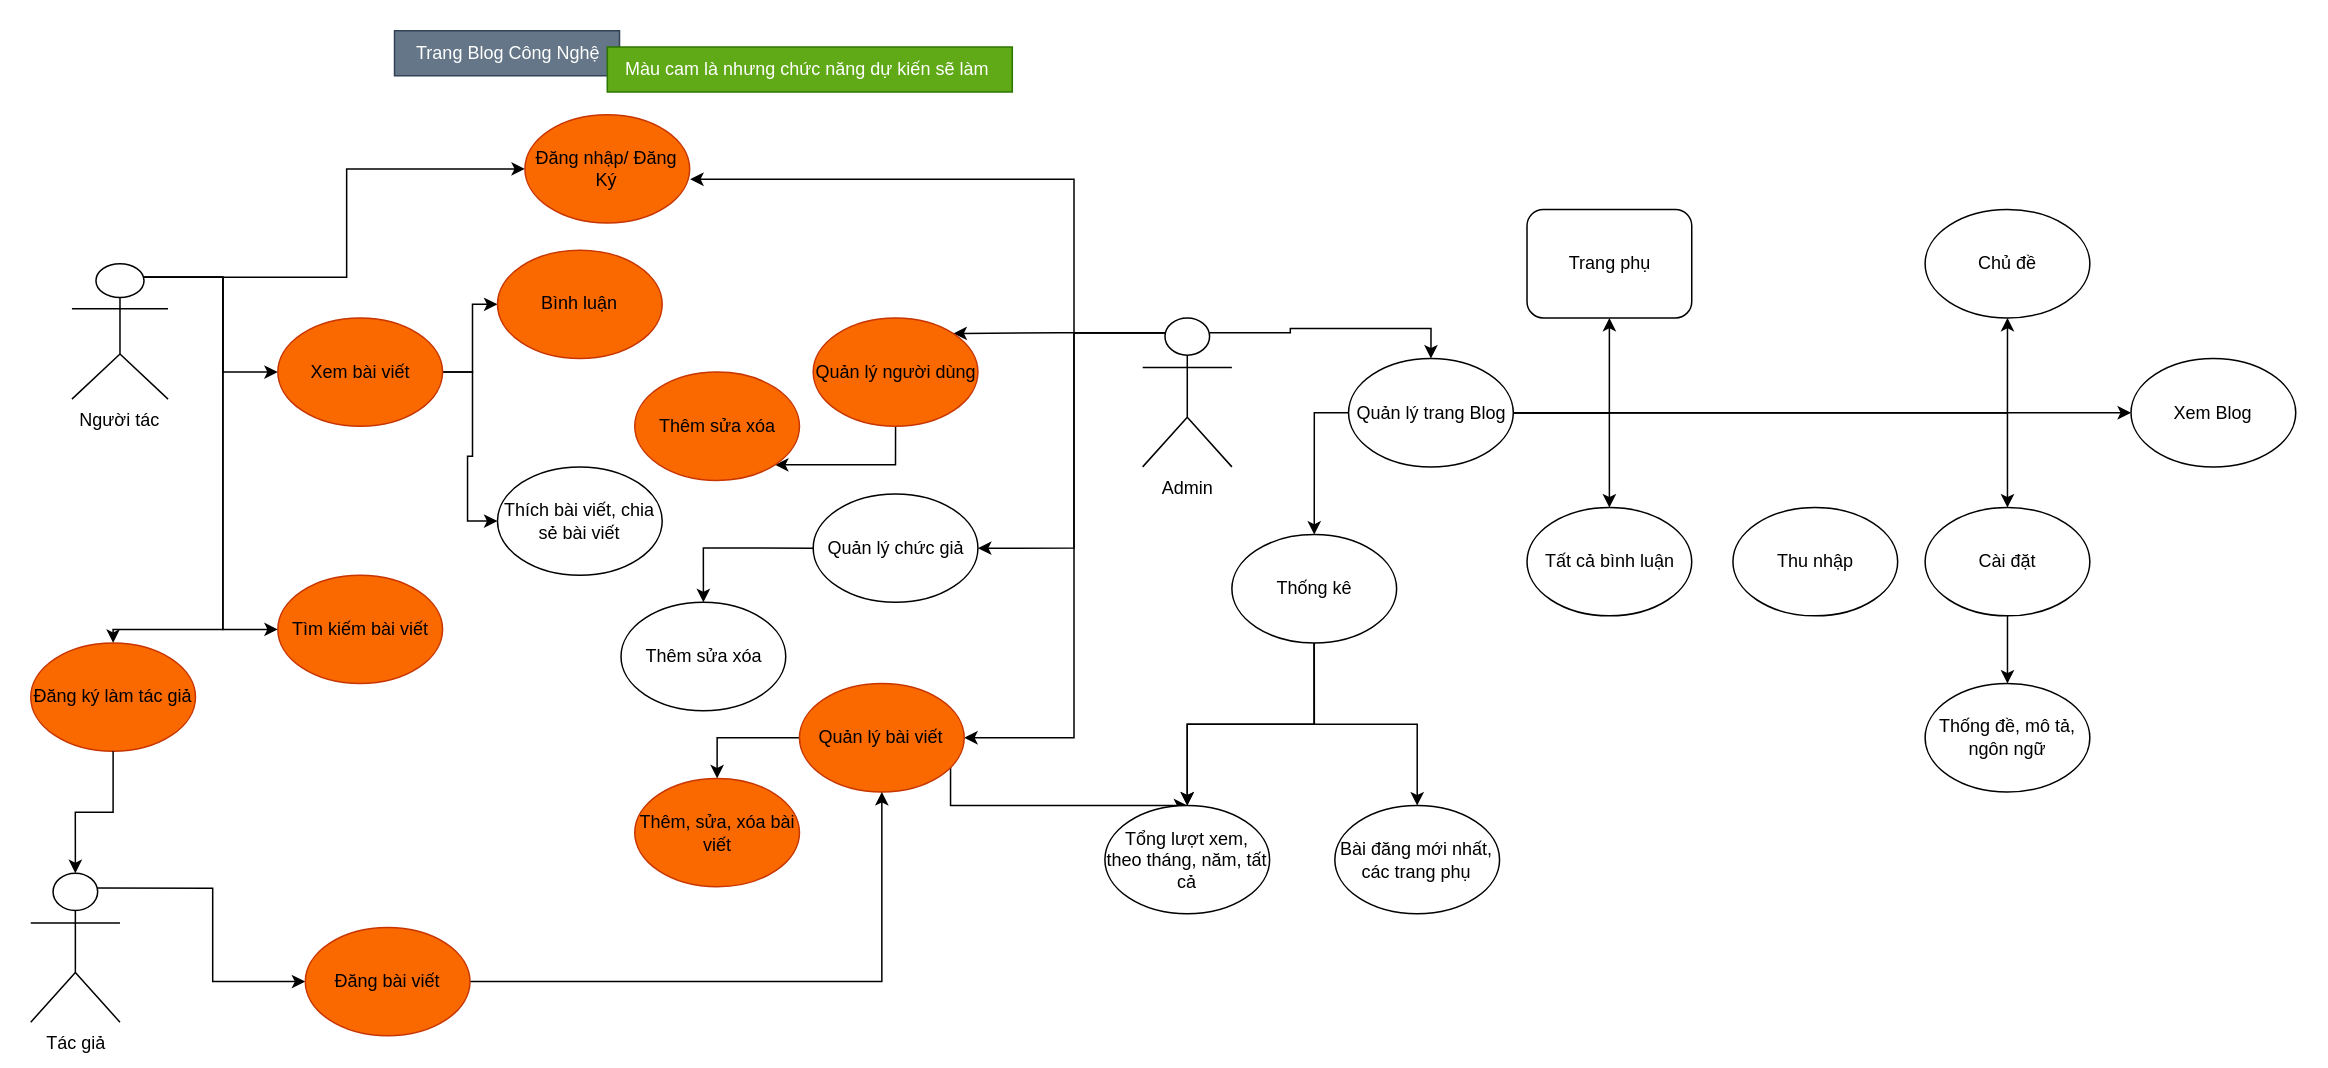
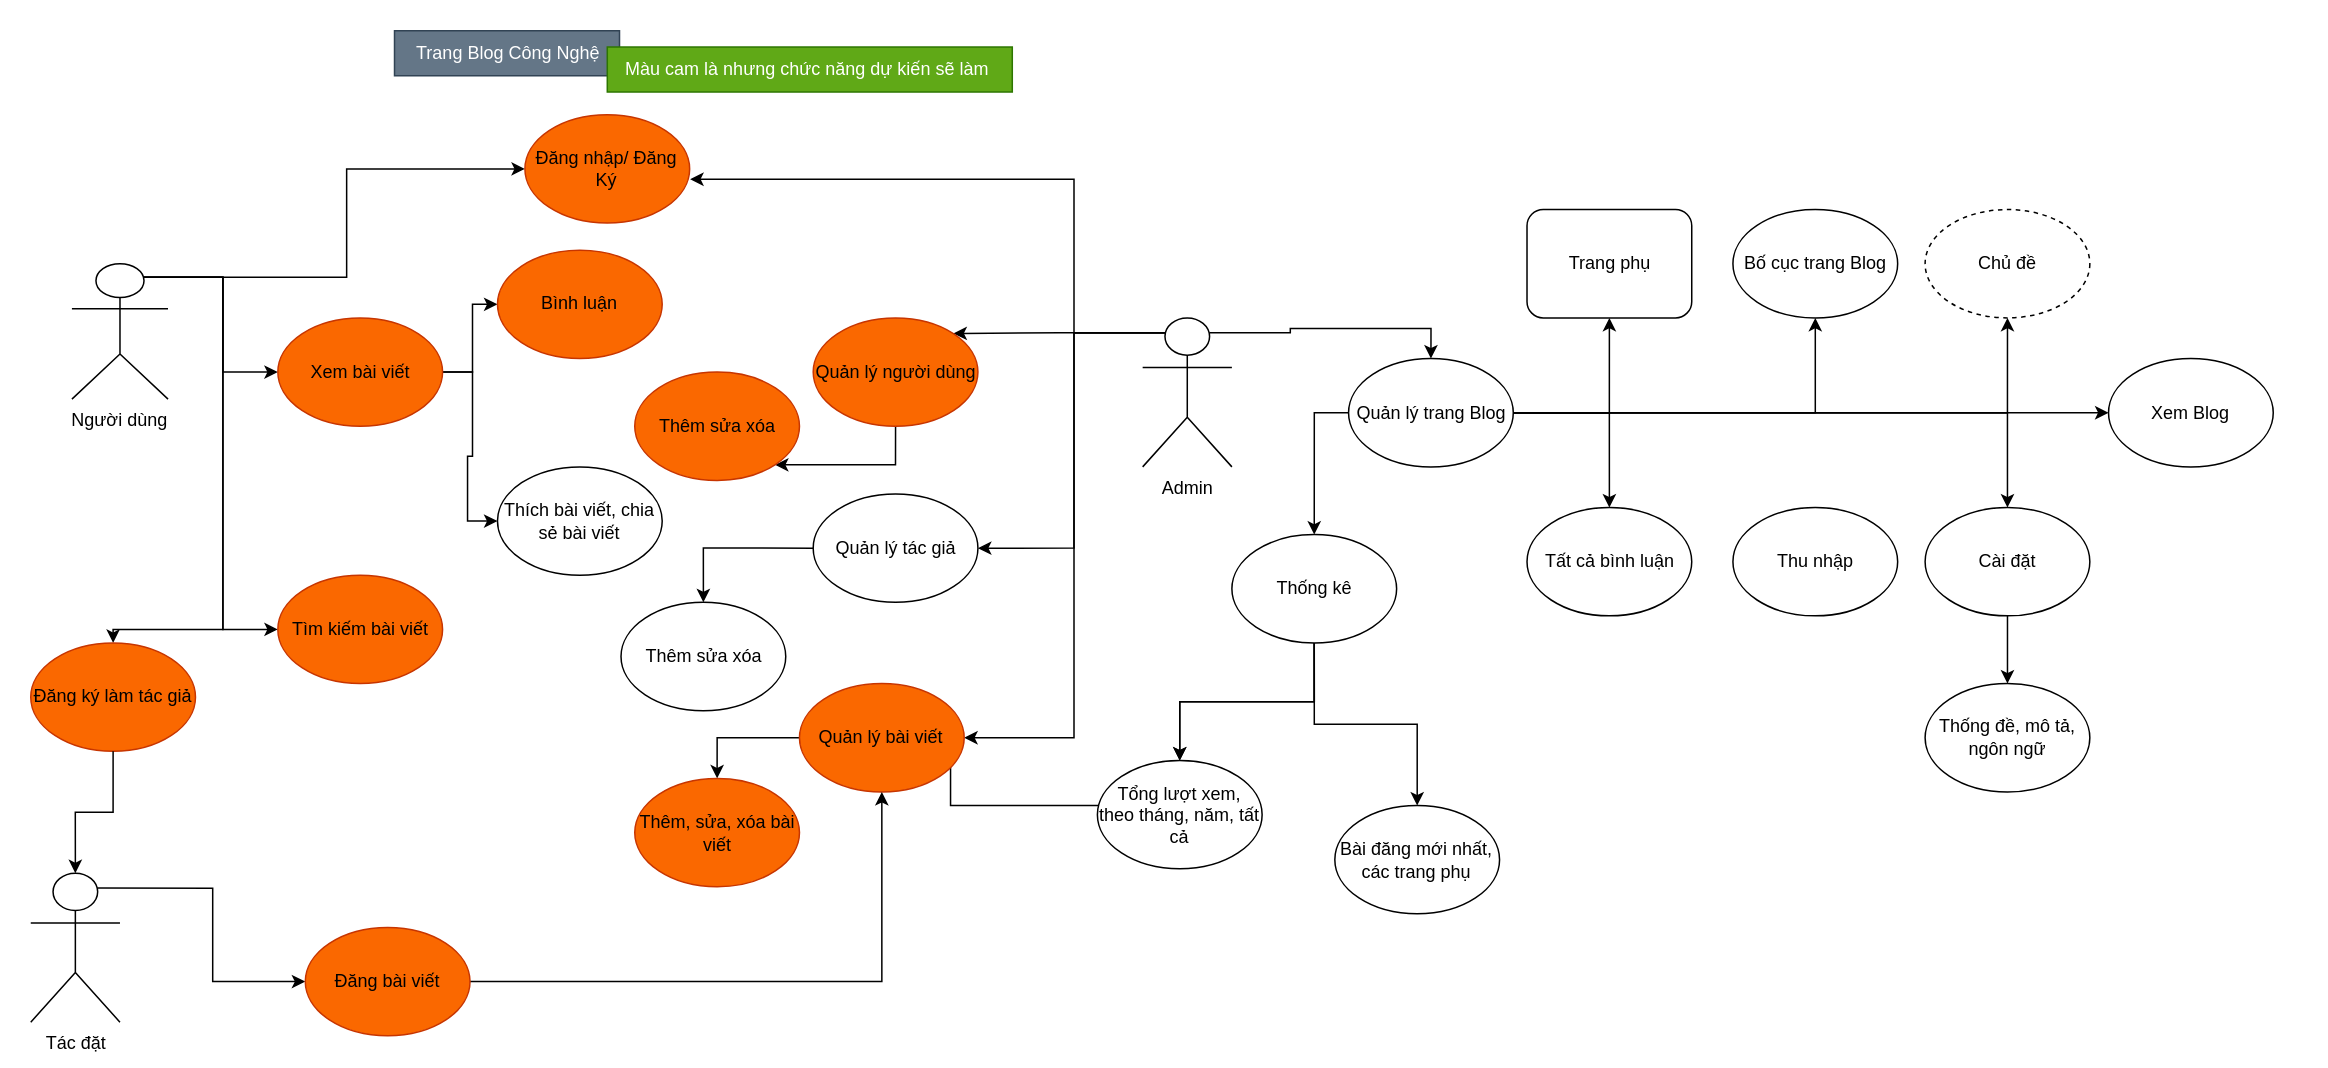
none -> (1815, 264)
(2007, 264) -> (2007, 264)
none -> (1815, 369)
(2213, 413) -> (2191, 413)
(120, 421) -> (120, 421)
(896, 548) -> (896, 548)
(1187, 860) -> (1180, 815)
(77, 1044) -> (77, 1044)
